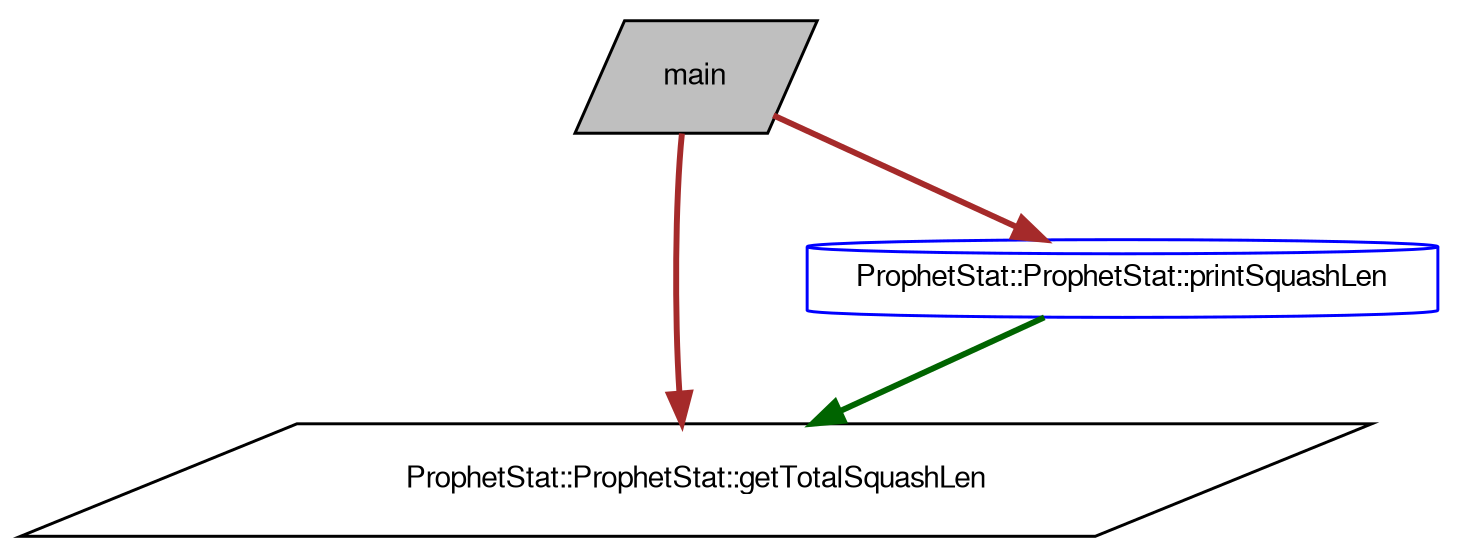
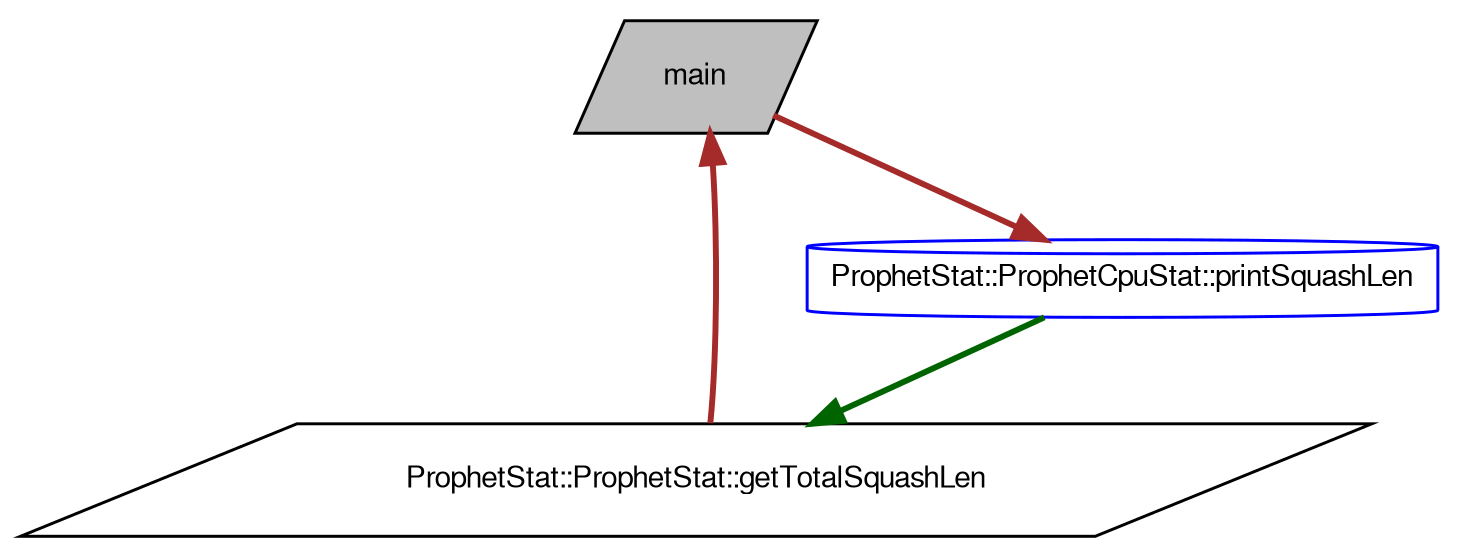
(676, 263) -> (716, 293)
(1123, 279) -> (1123, 279)
